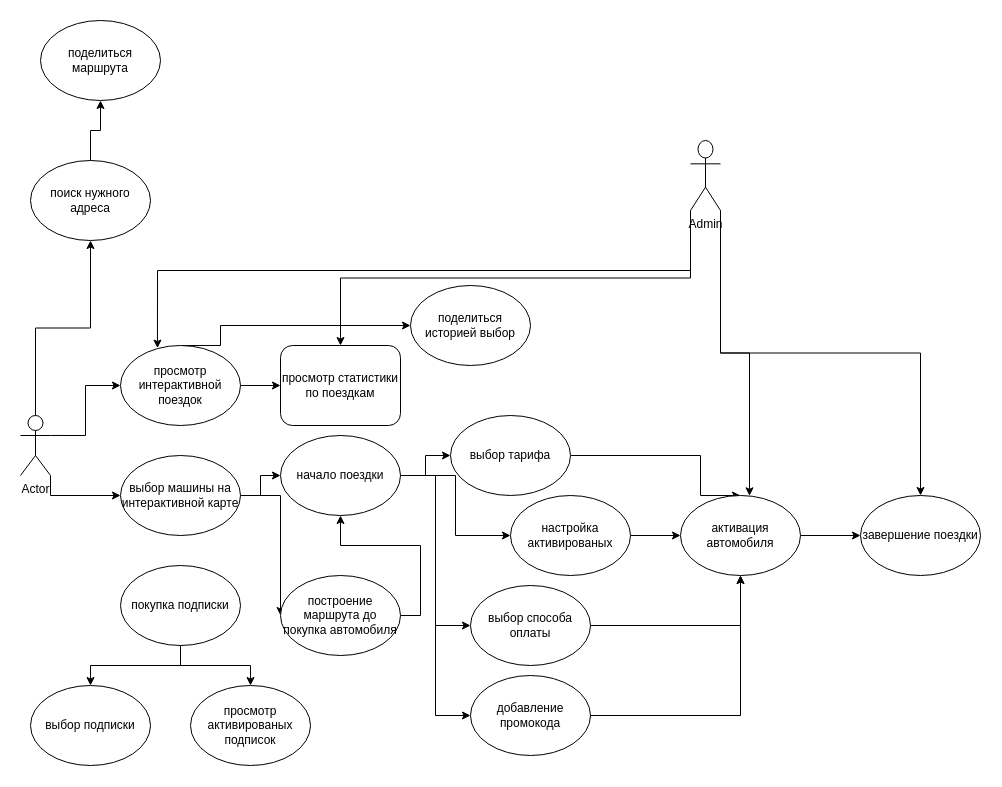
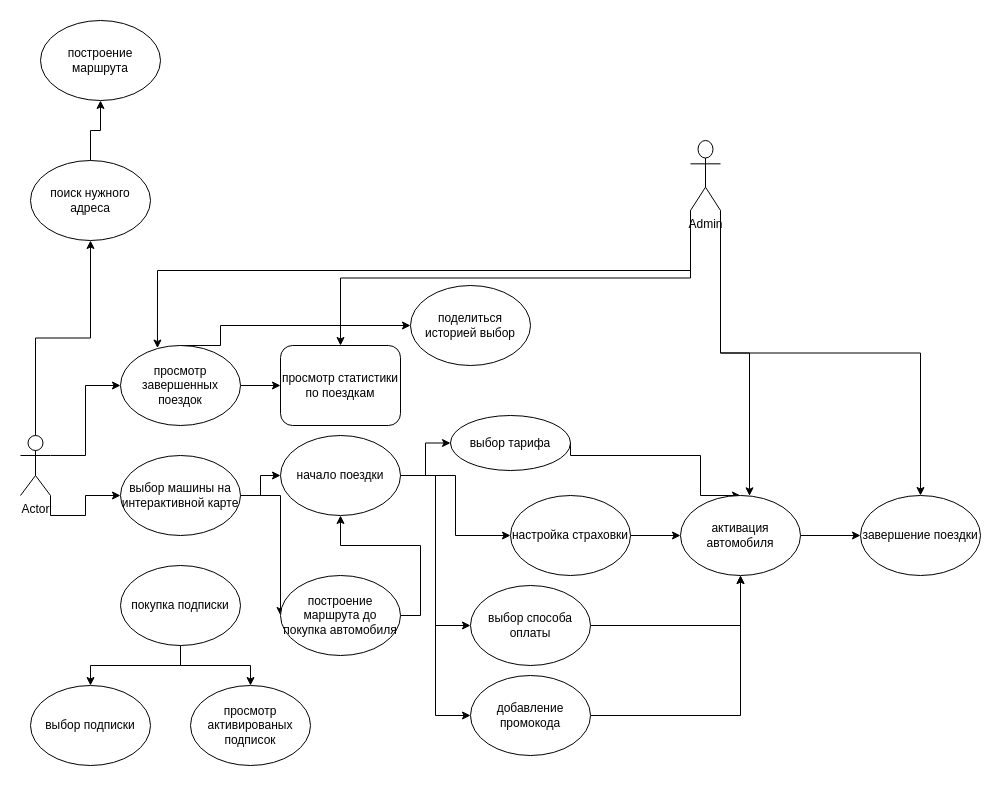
(101, 61) -> (101, 61)
(181, 386) -> (181, 386)
(36, 446) -> (36, 466)
(511, 456) -> (511, 443)
(571, 536) -> (571, 536)
